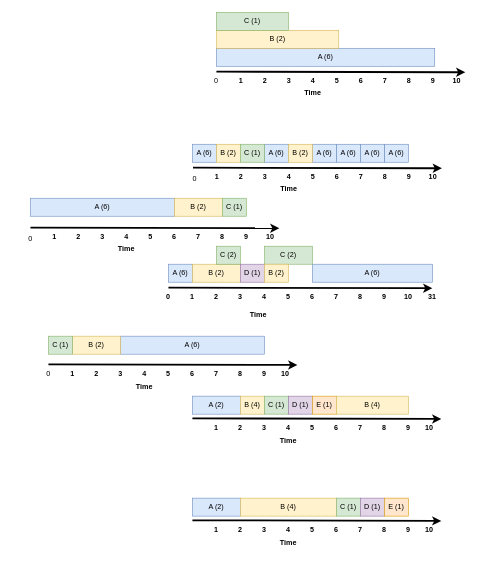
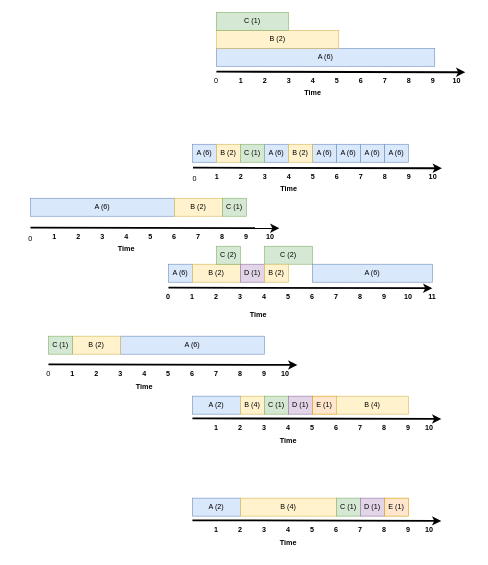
(432, 297) -> (432, 297)
